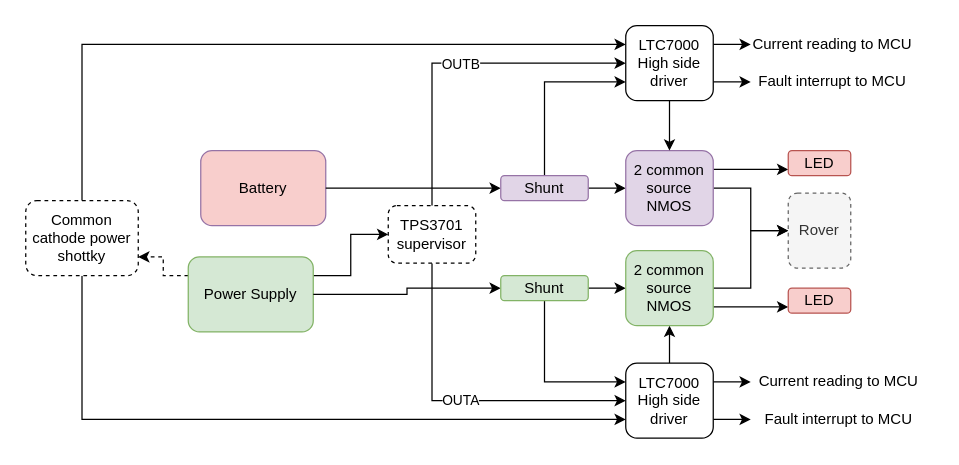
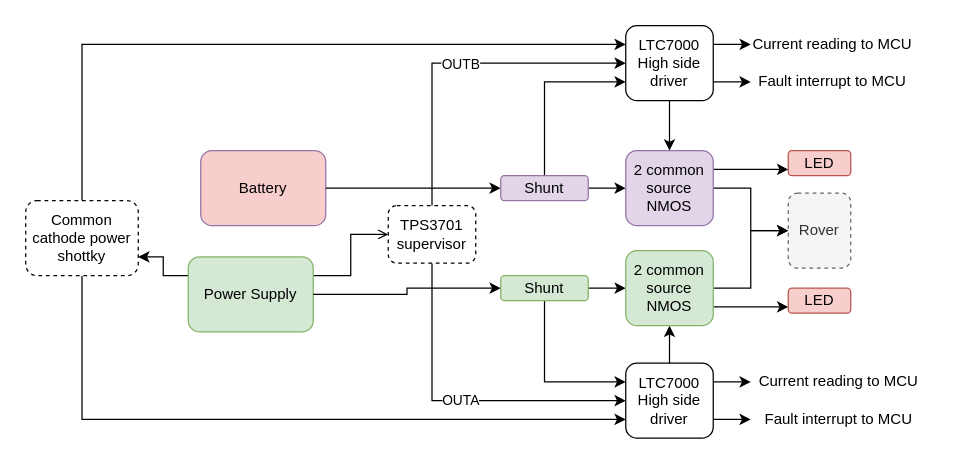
(378, 234) -> (380, 234)
(163, 269) -> (163, 269)
